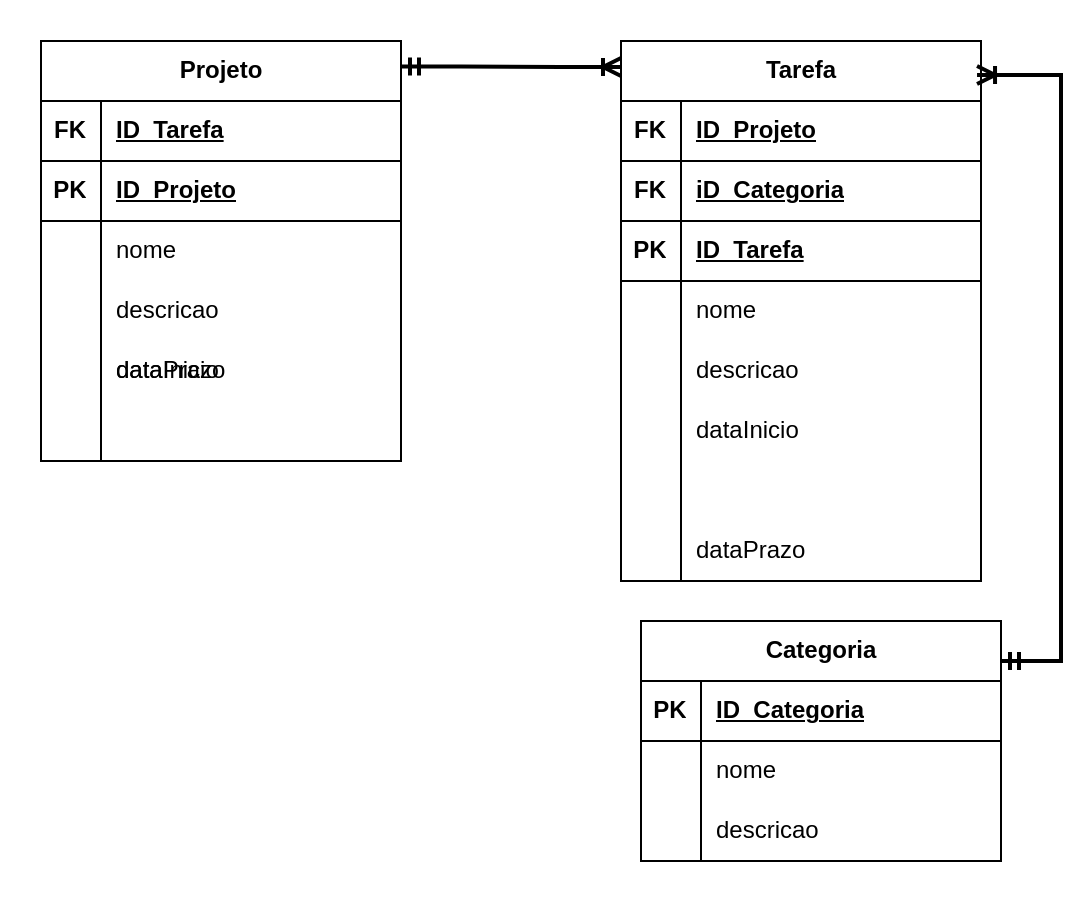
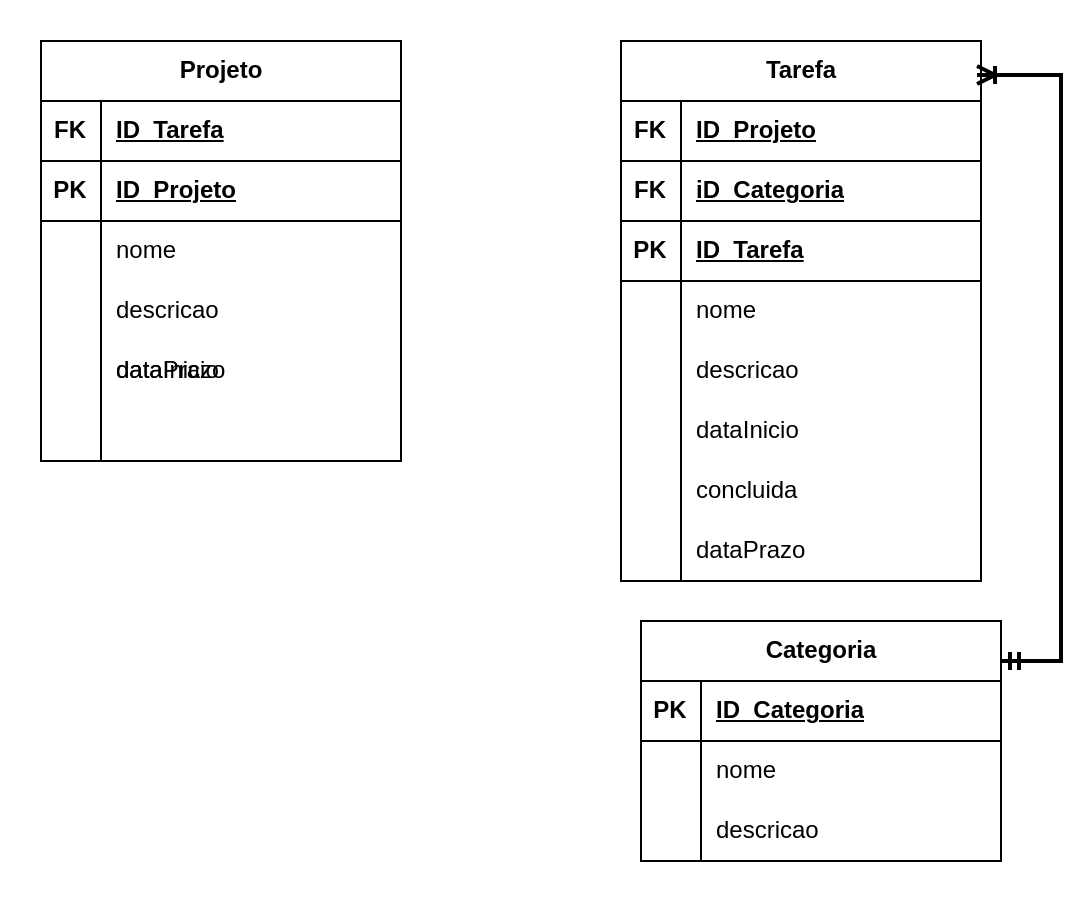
(511, 67) -> none
none -> (831, 491)
